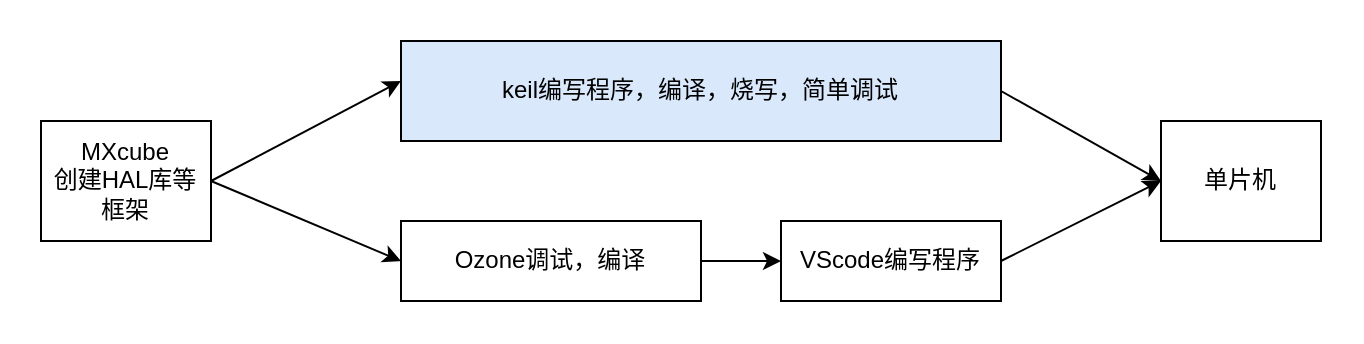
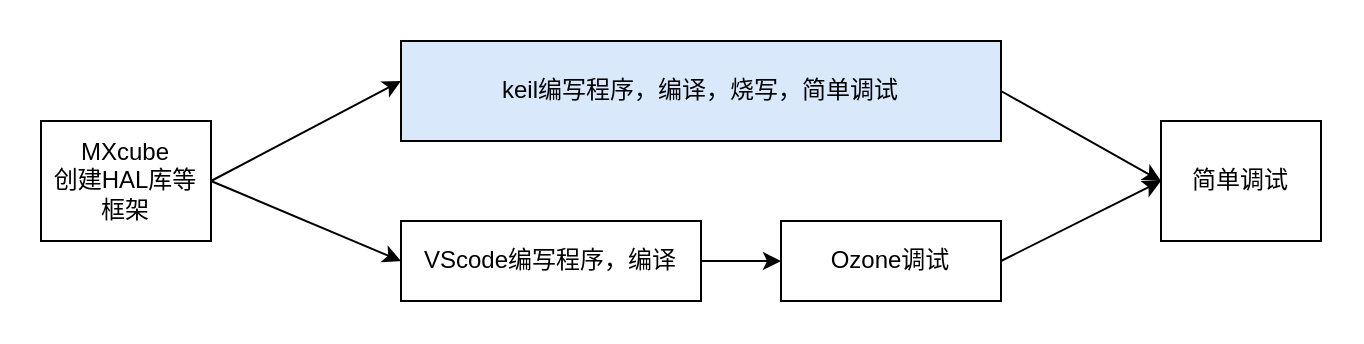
(1241, 181) -> (1241, 181)
(551, 261) -> (551, 261)
(891, 261) -> (891, 261)
